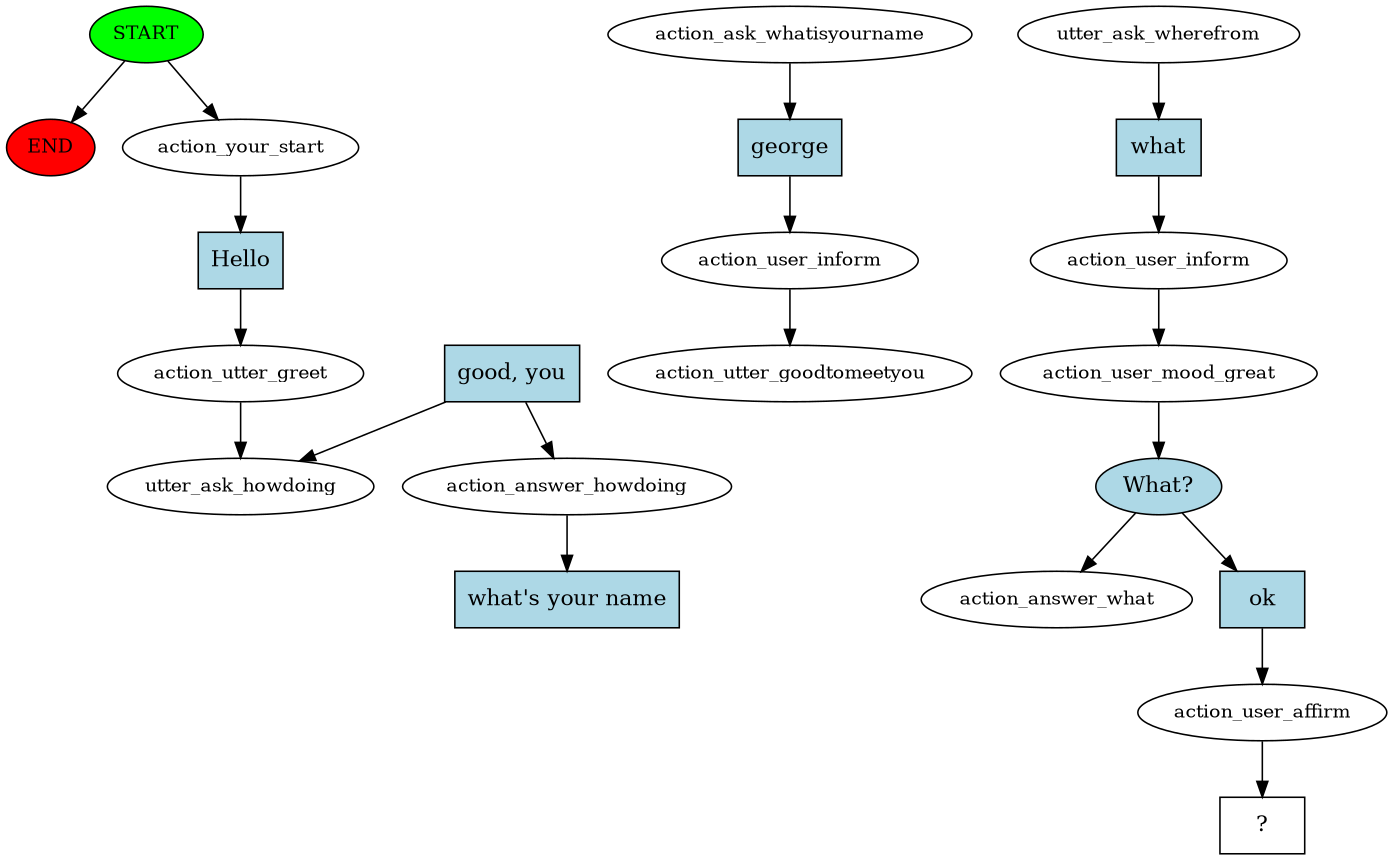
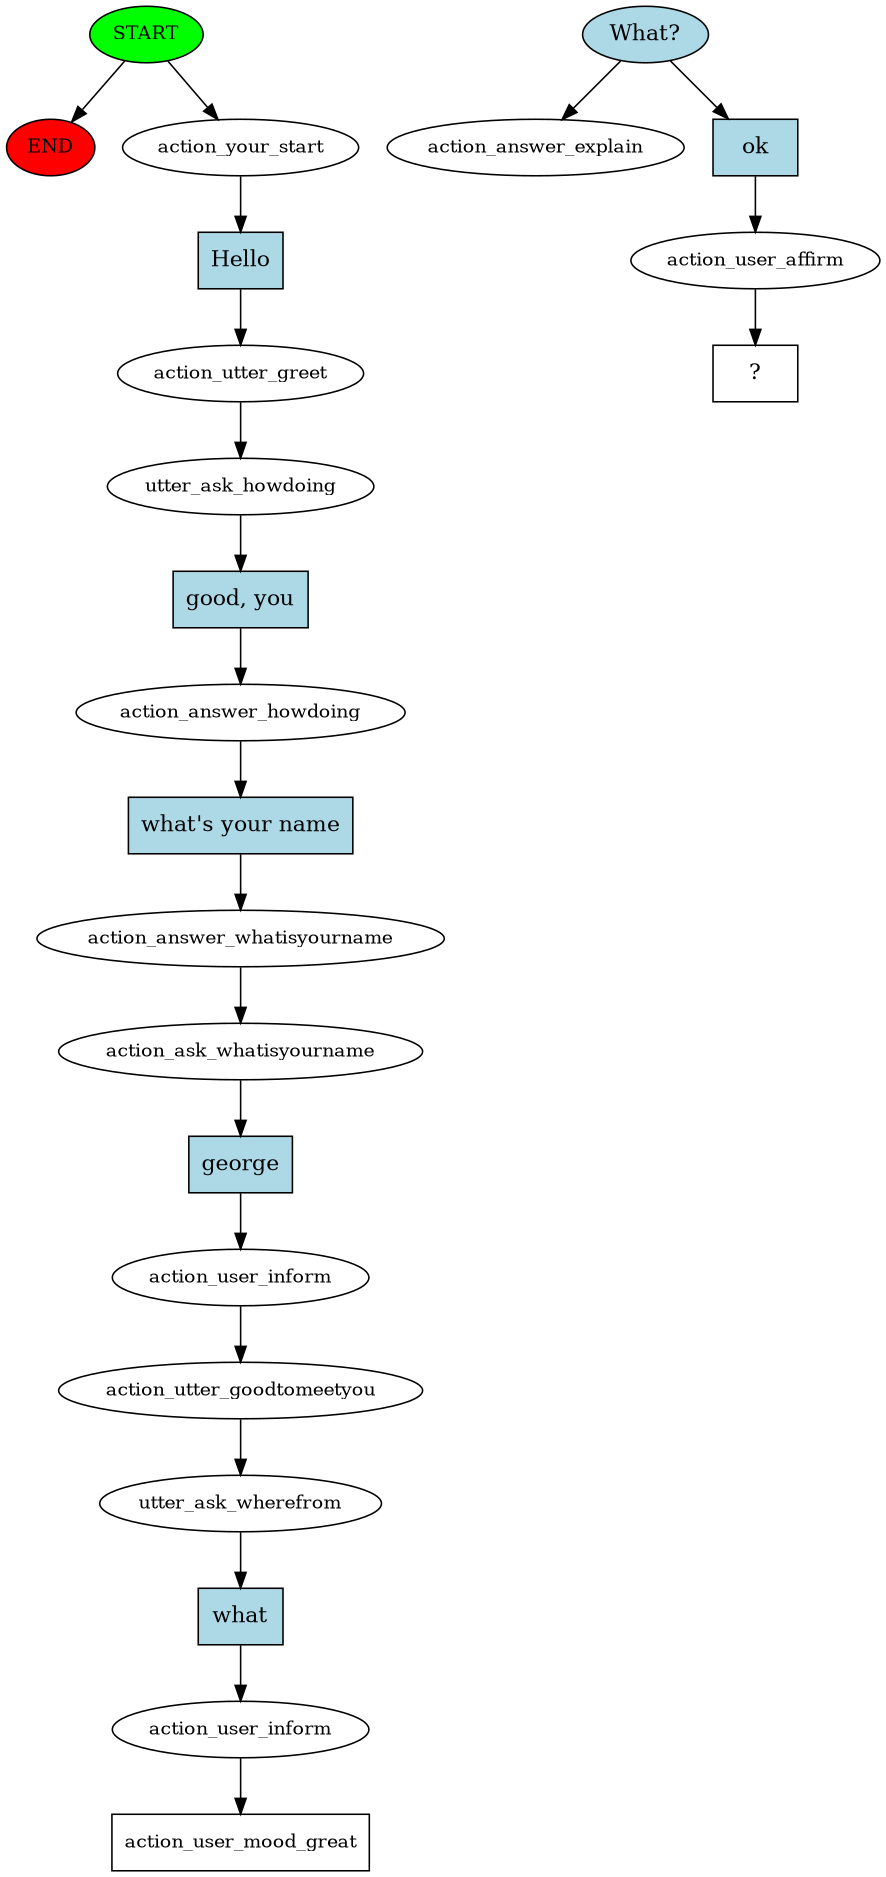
(1159, 374) -> (241, 1843)
(1159, 422) -> none
(380, 429) -> (241, 535)
(1057, 600) -> (536, 148)
none -> (241, 939)
none -> (241, 1439)
